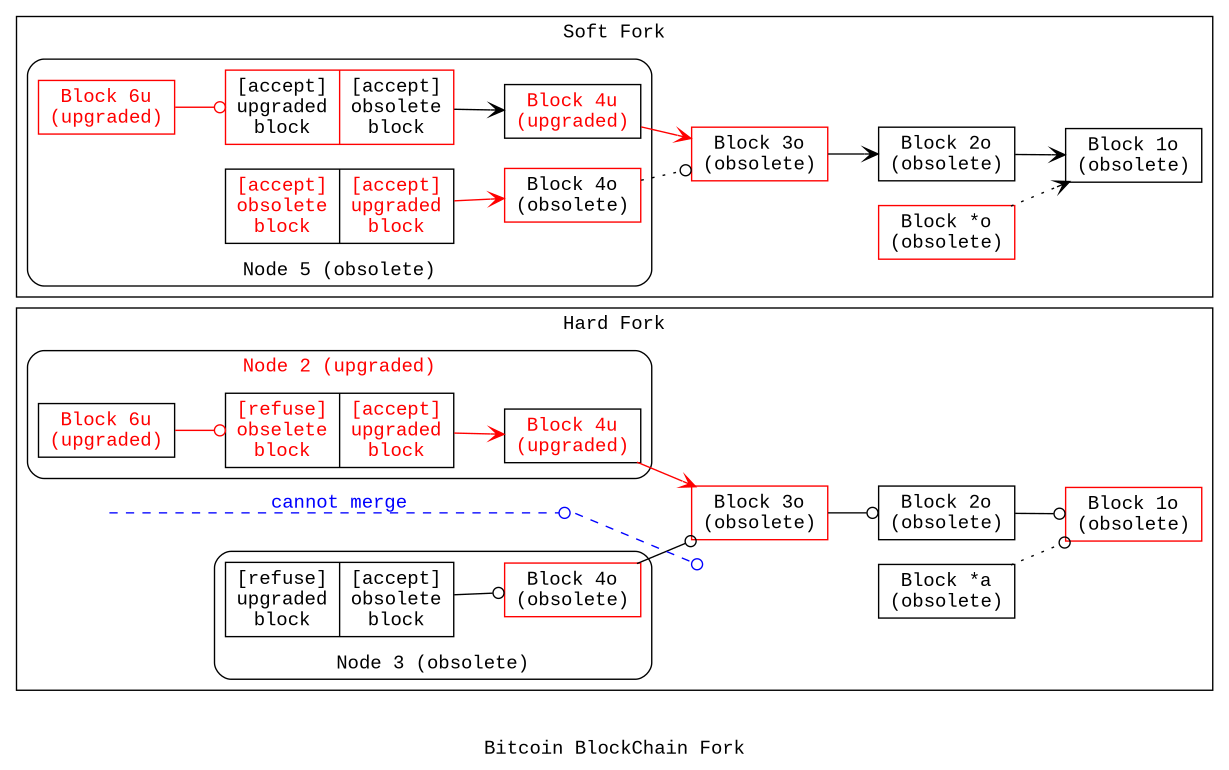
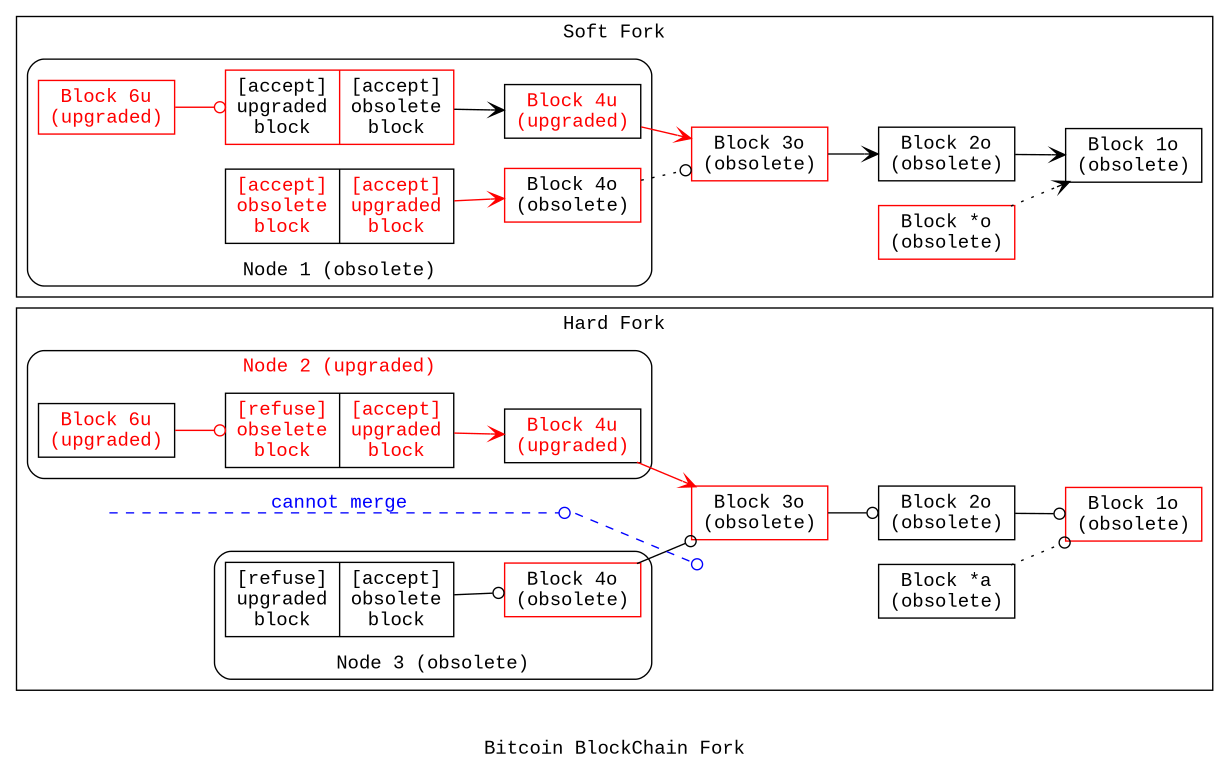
(340, 270) -> (340, 270)
